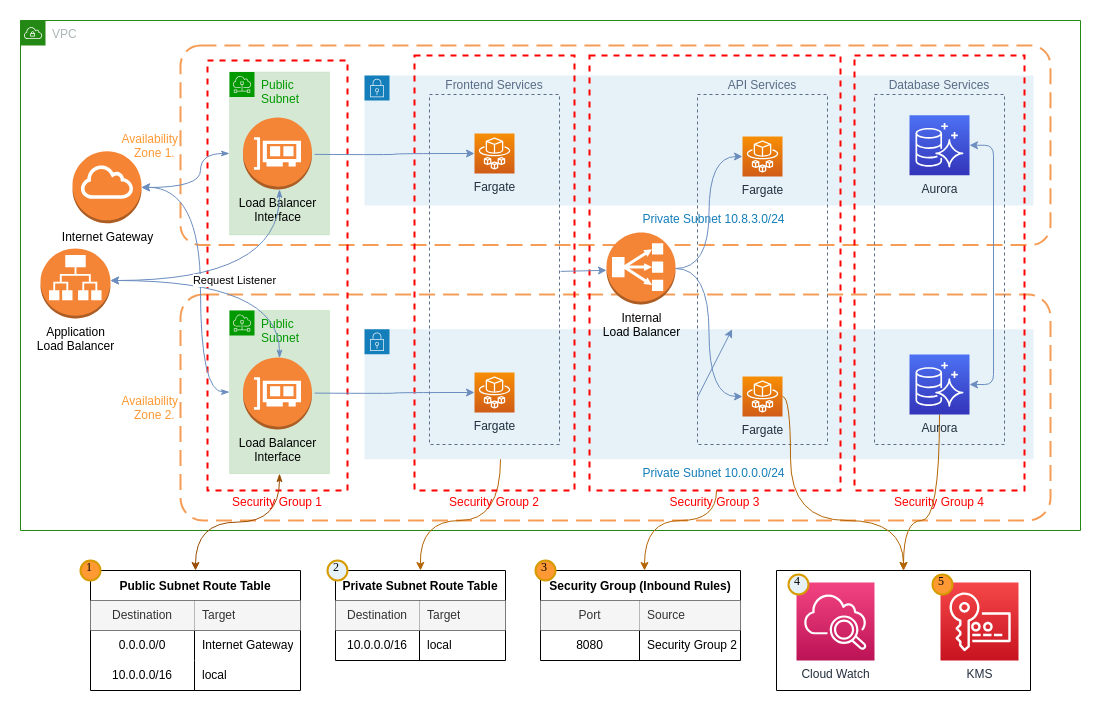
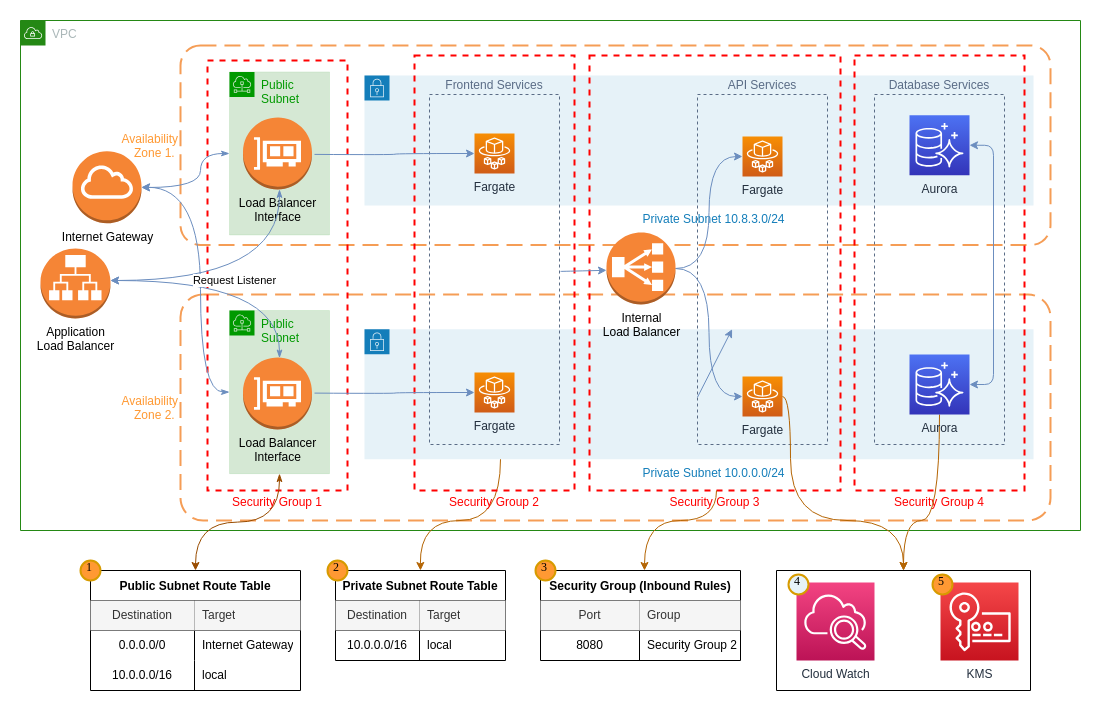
(338, 571) -> (338, 571)
(668, 616) -> (664, 616)
